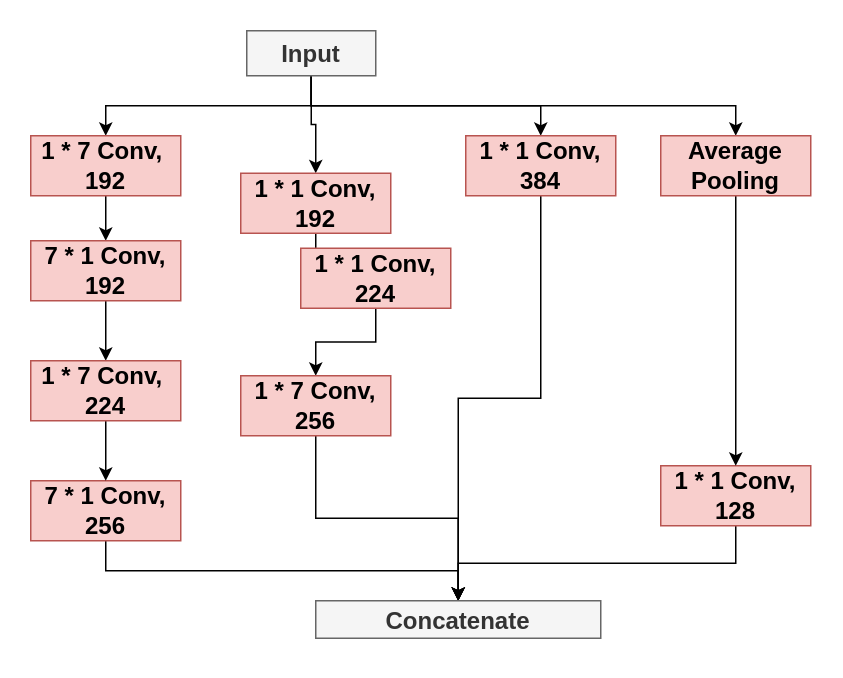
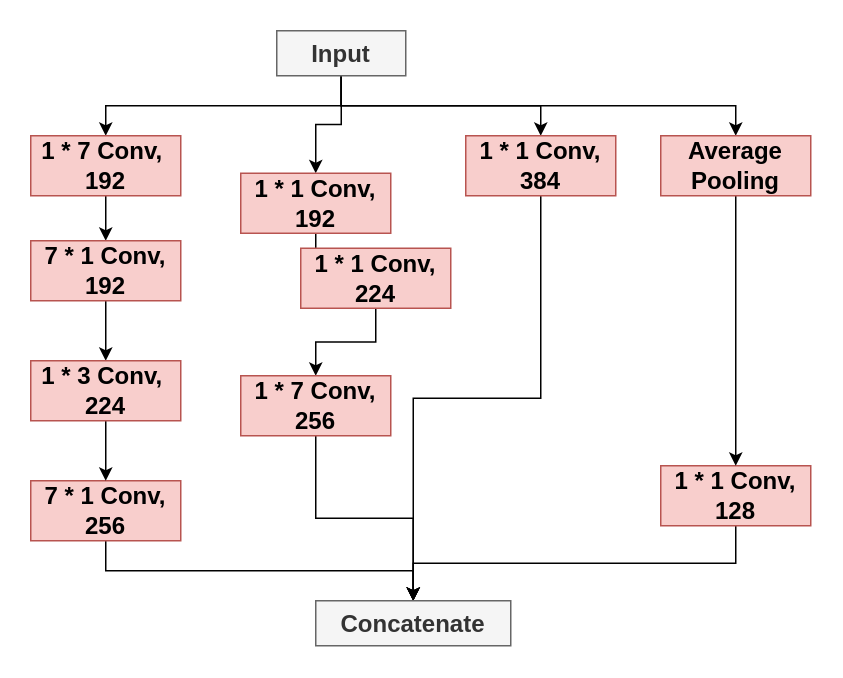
(311, 53) -> (341, 53)
(106, 391) -> (106, 391)
(458, 620) -> (413, 623)
